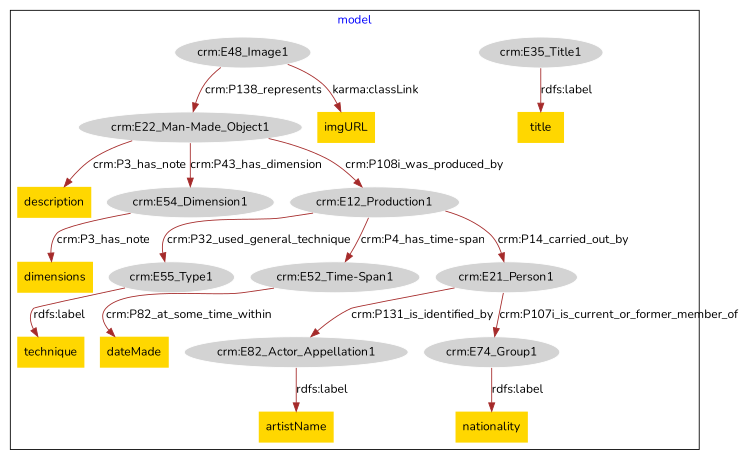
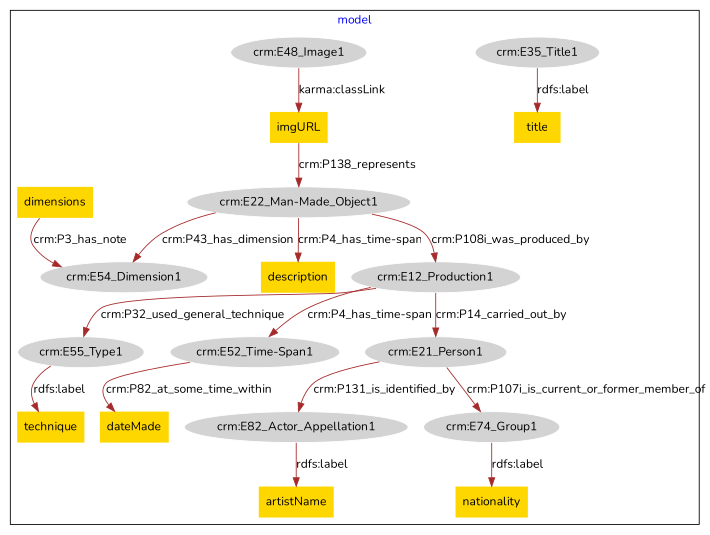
(205, 83) -> (299, 161)
(140, 165) -> (360, 240)
(83, 223) -> (32, 244)
